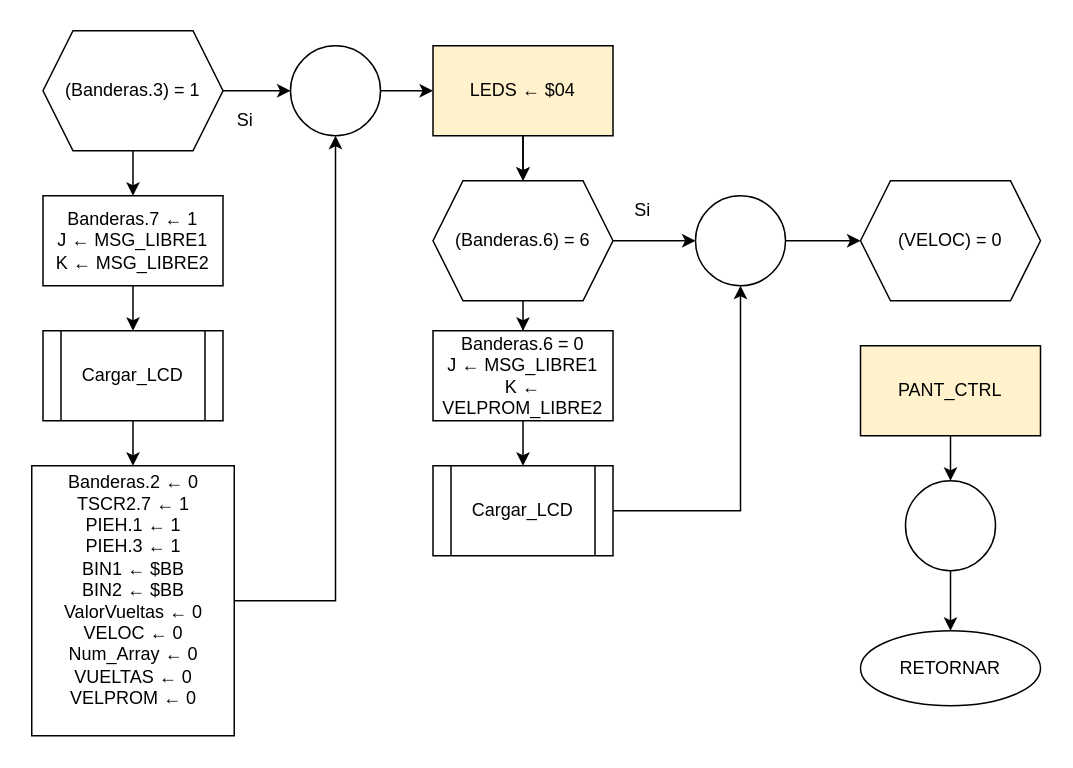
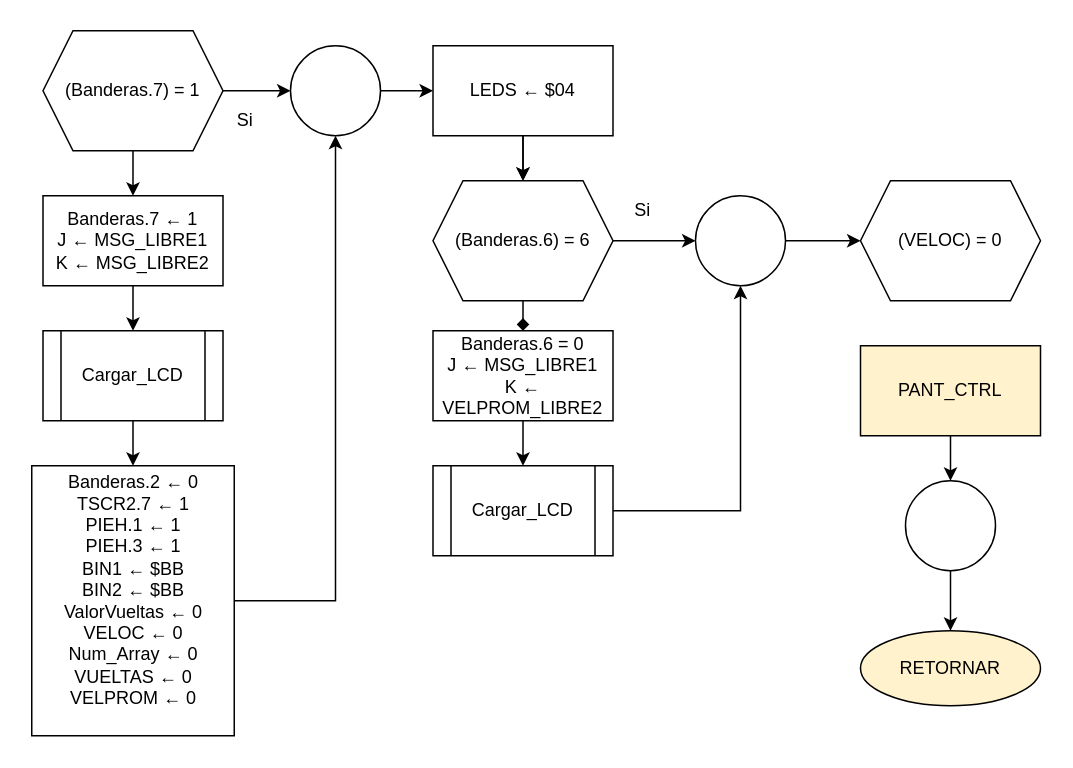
(133, 91) -> (133, 91)
(523, 91) -> (523, 91)
(523, 319) -> (523, 318)
(950, 668) -> (950, 668)
